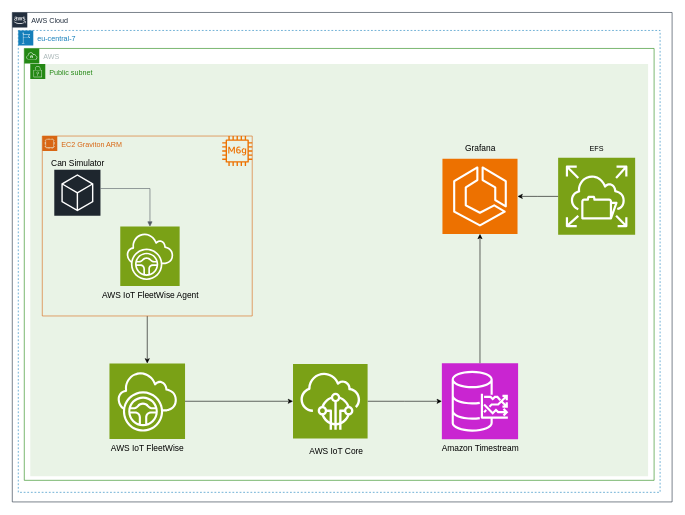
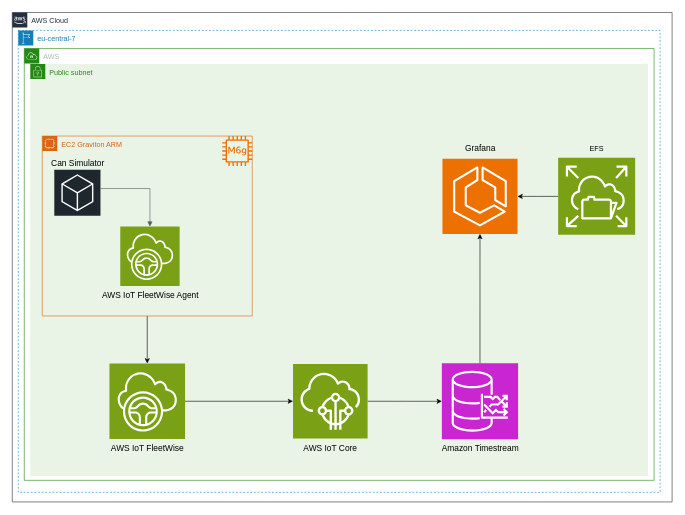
(336, 451) -> (330, 448)
